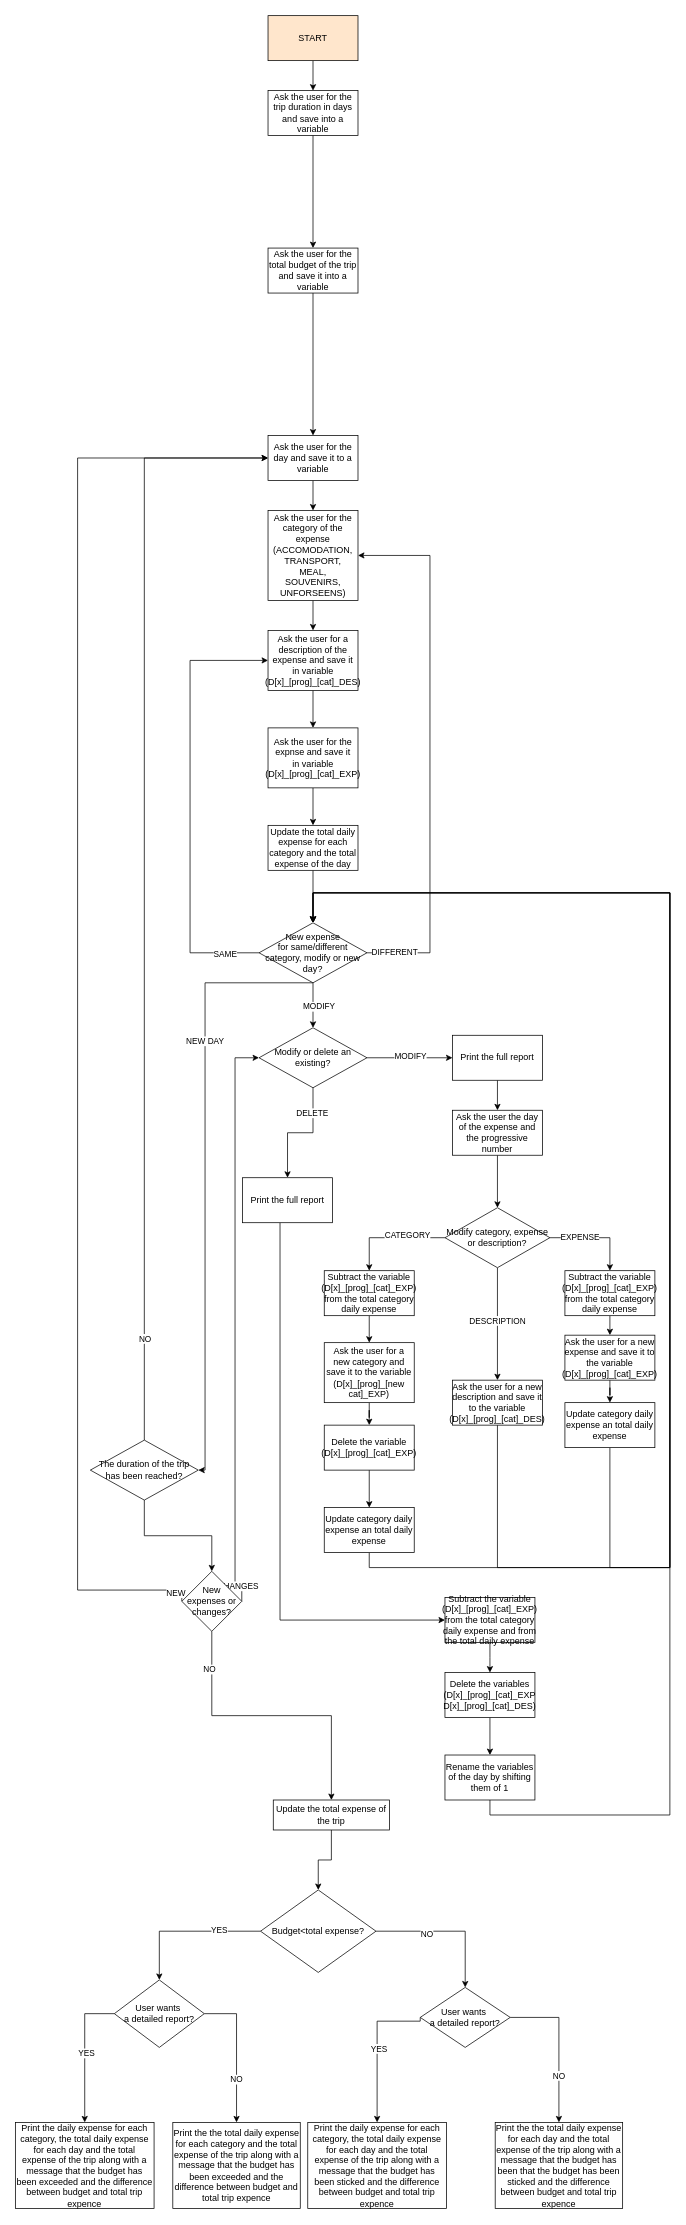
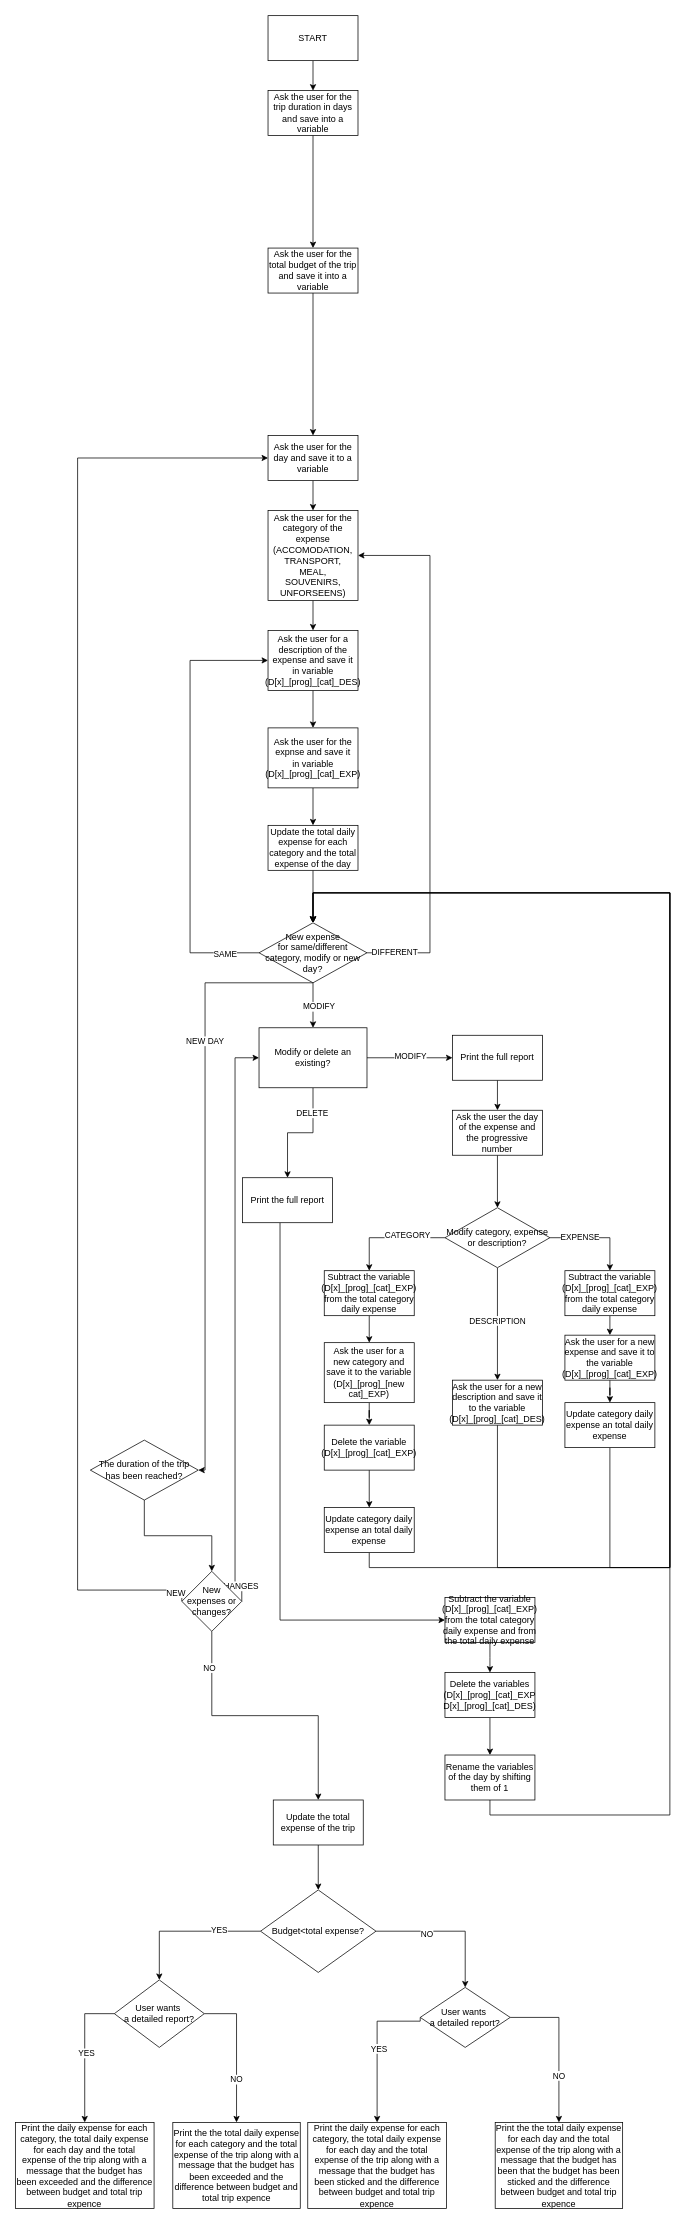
(313, 38) -> (313, 38)
(144, 950) -> none
(313, 1058) -> (313, 1058)
(332, 1815) -> (318, 1823)
